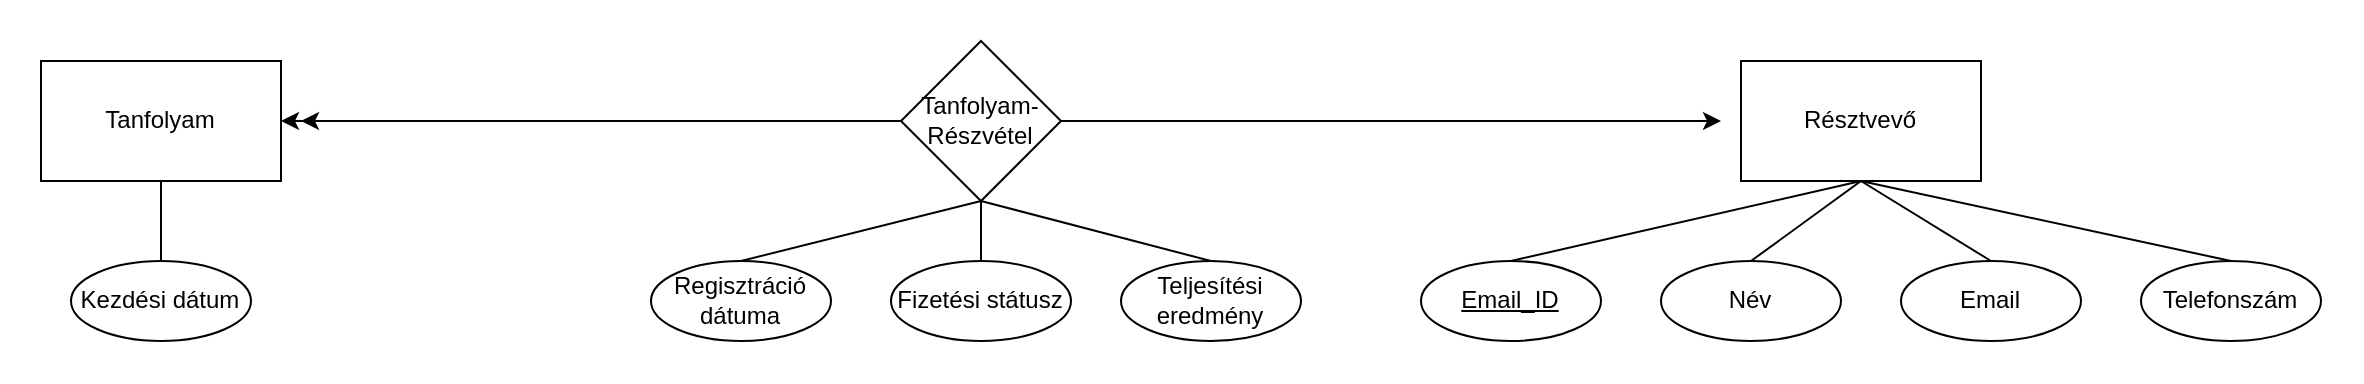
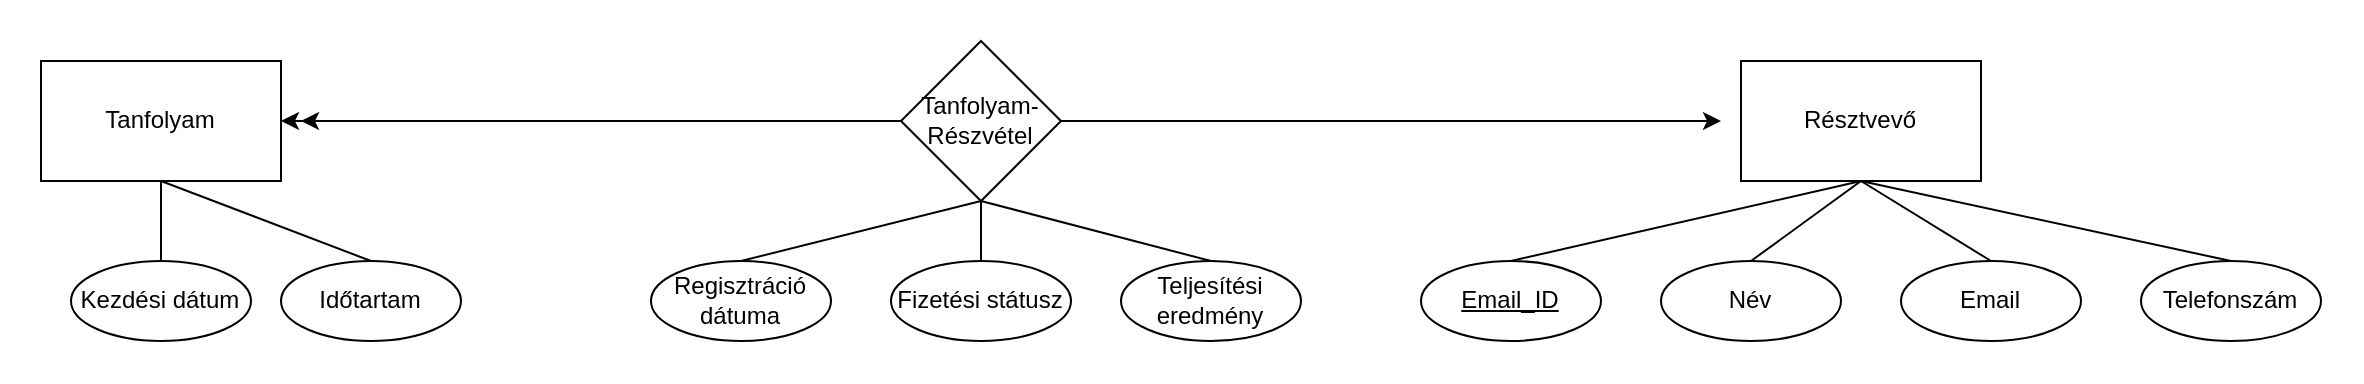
none -> (268, 222)
none -> (371, 301)
